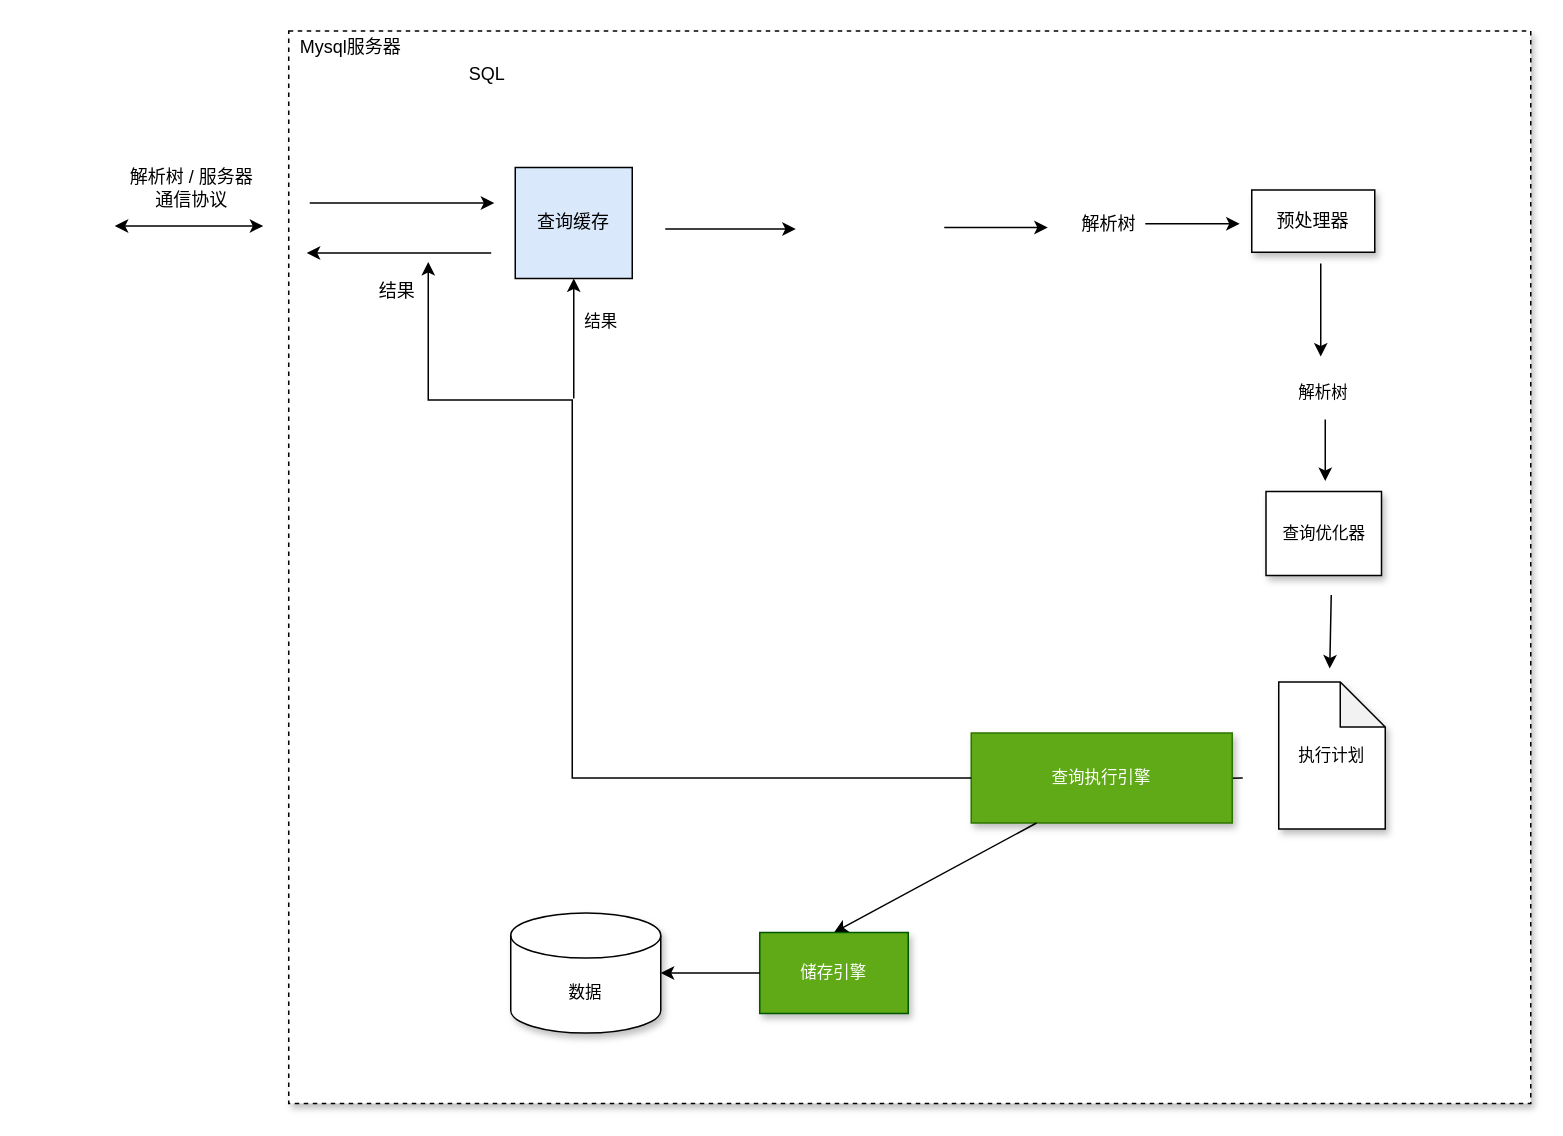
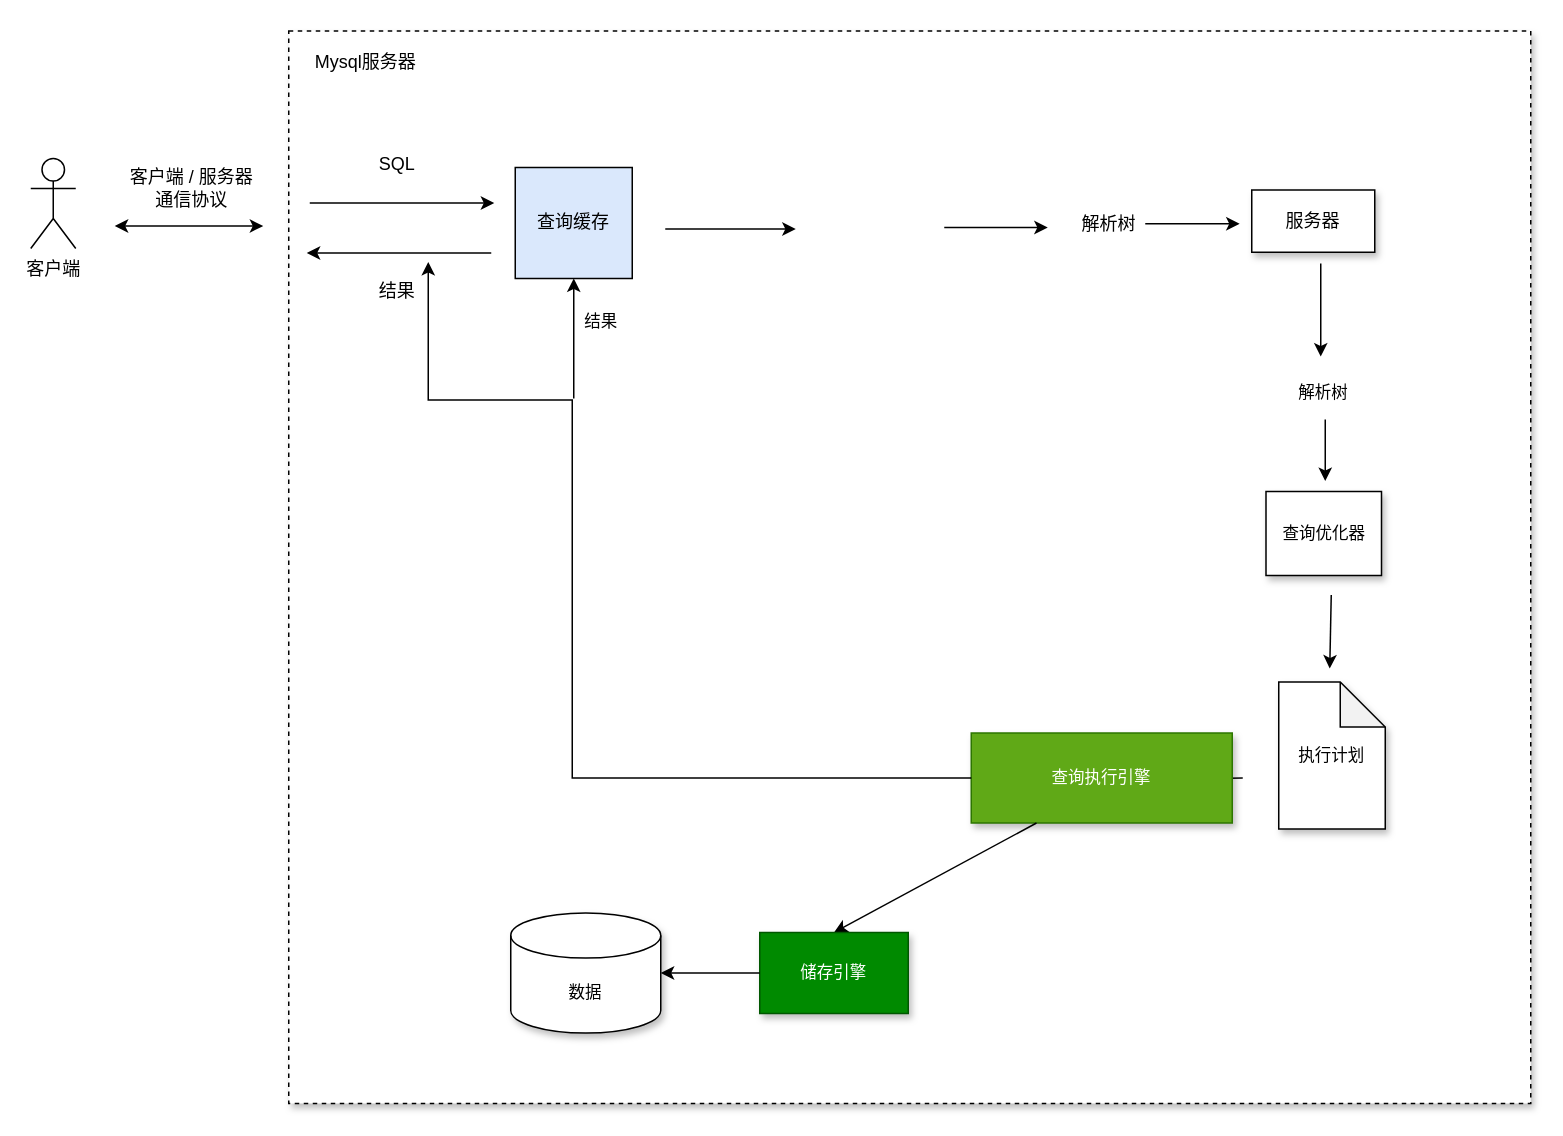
(350, 47) -> (365, 62)
(487, 74) -> (397, 164)
(192, 188) -> (192, 188)
none -> (53, 203)
(1313, 221) -> (1313, 221)
(834, 973) -> (834, 973)
